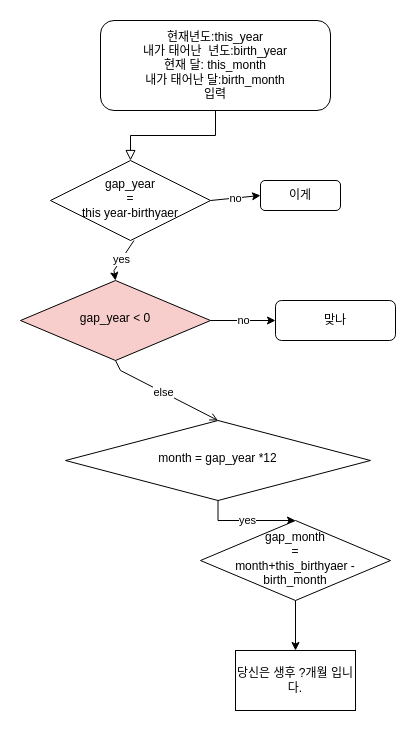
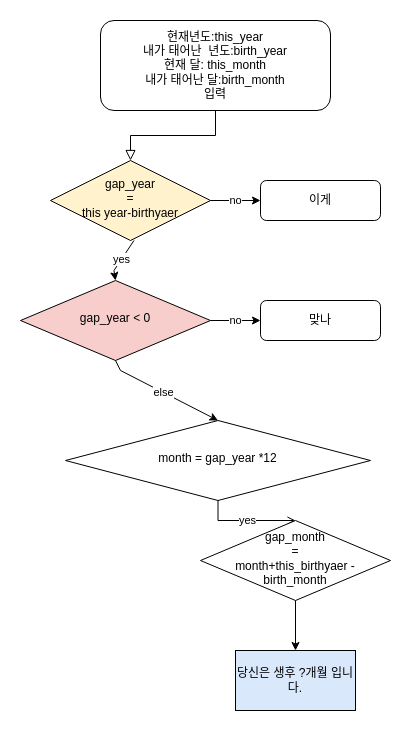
(301, 196) -> (321, 201)
(131, 201) -> (131, 201)
(336, 321) -> (321, 321)
(212, 418) -> (211, 417)
(287, 521) -> (289, 521)
(296, 681) -> (296, 681)
